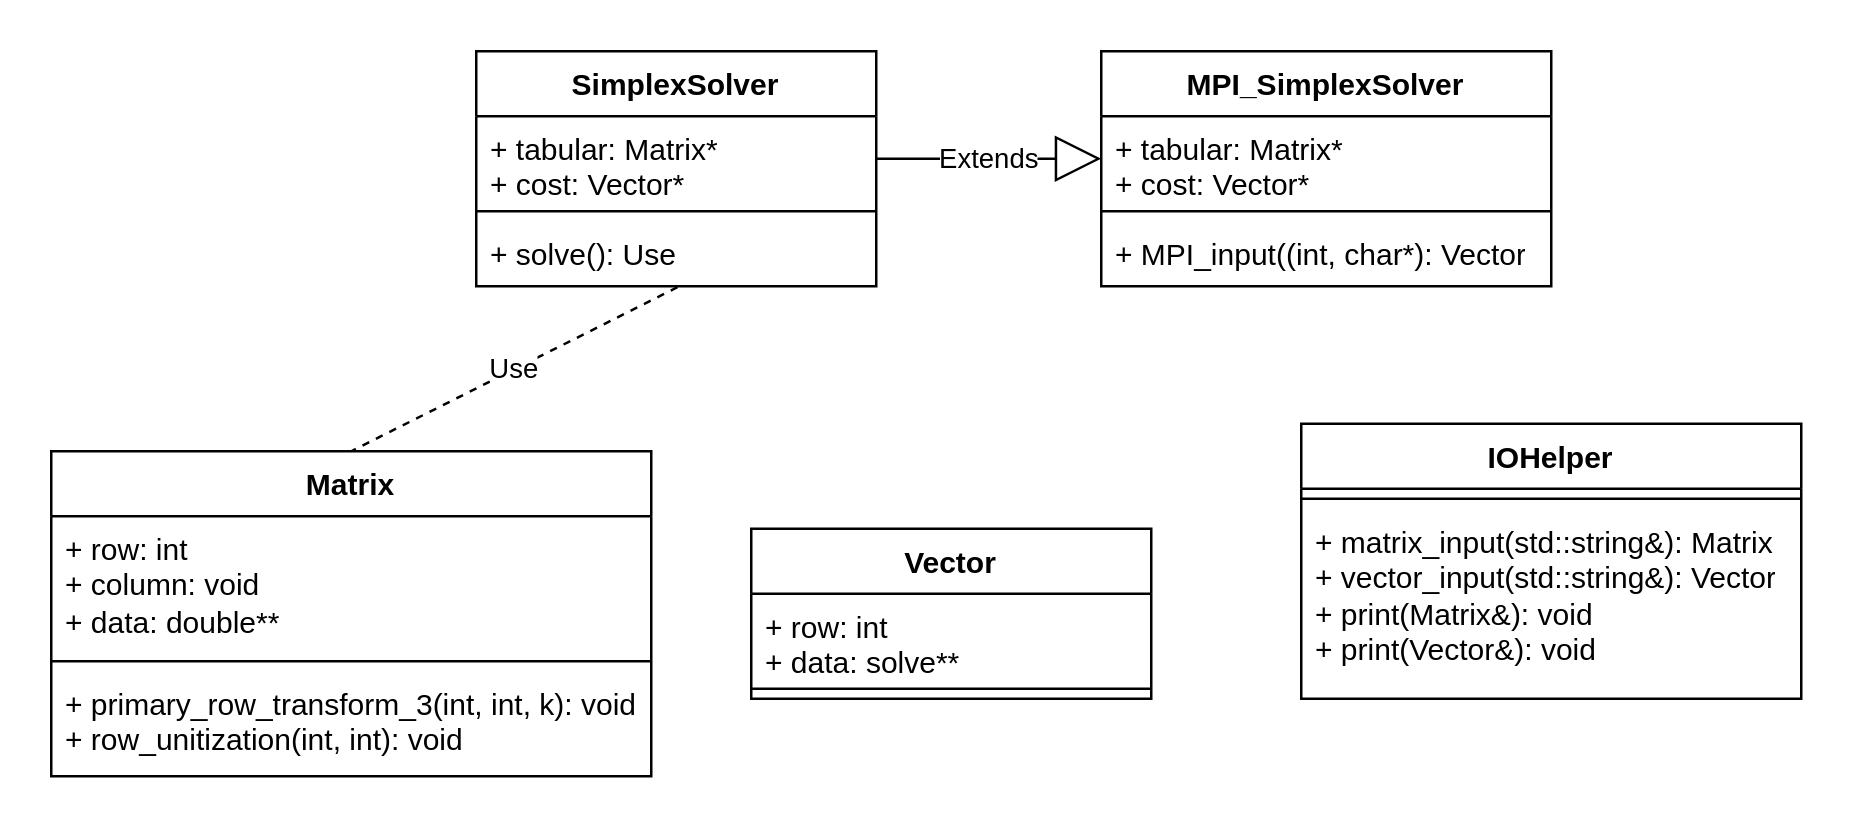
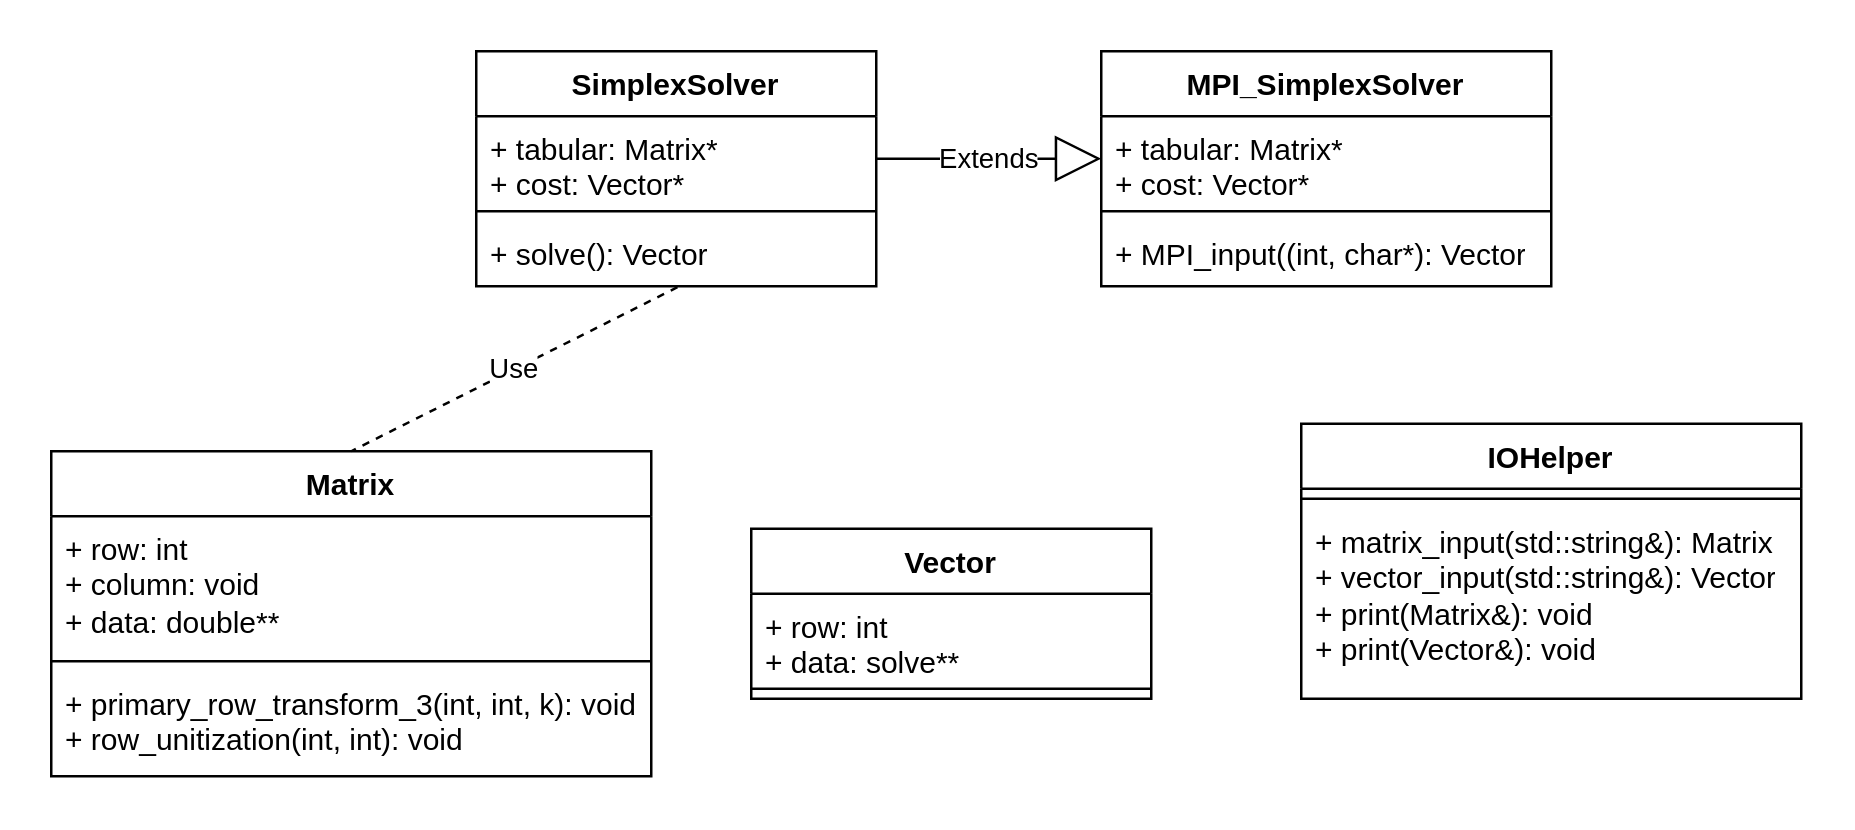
(593, 257) -> (618, 257)
